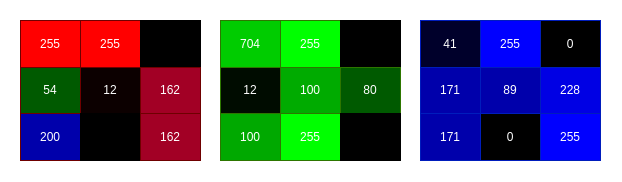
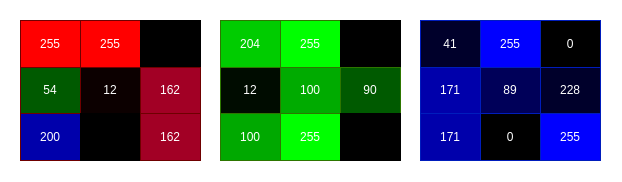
(251, 45) -> (251, 45)
(371, 91) -> (371, 91)
(511, 91) -> (511, 91)
(571, 91) -> (571, 91)
